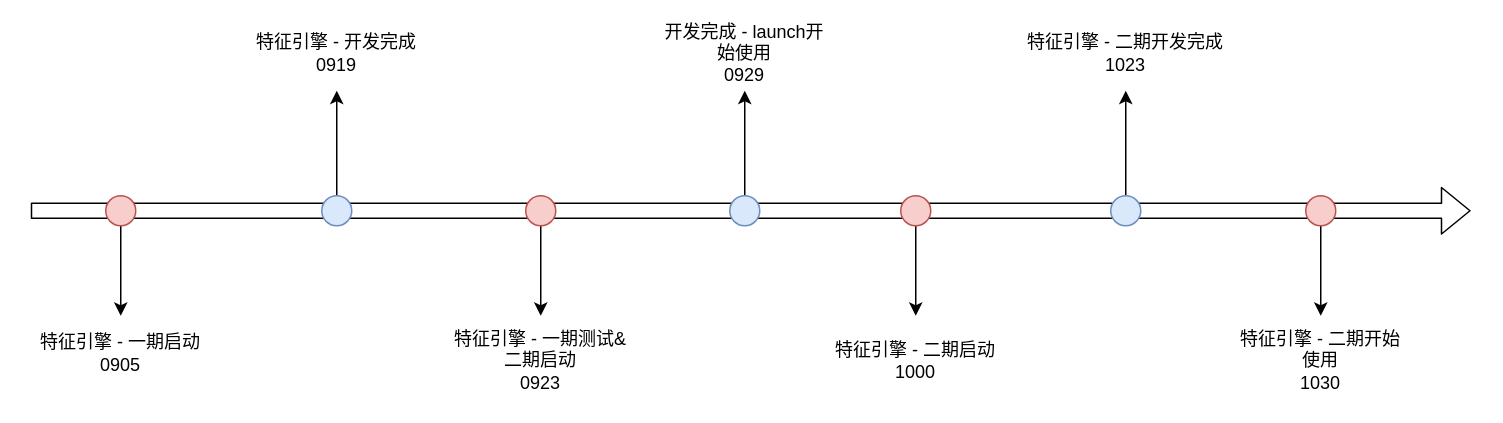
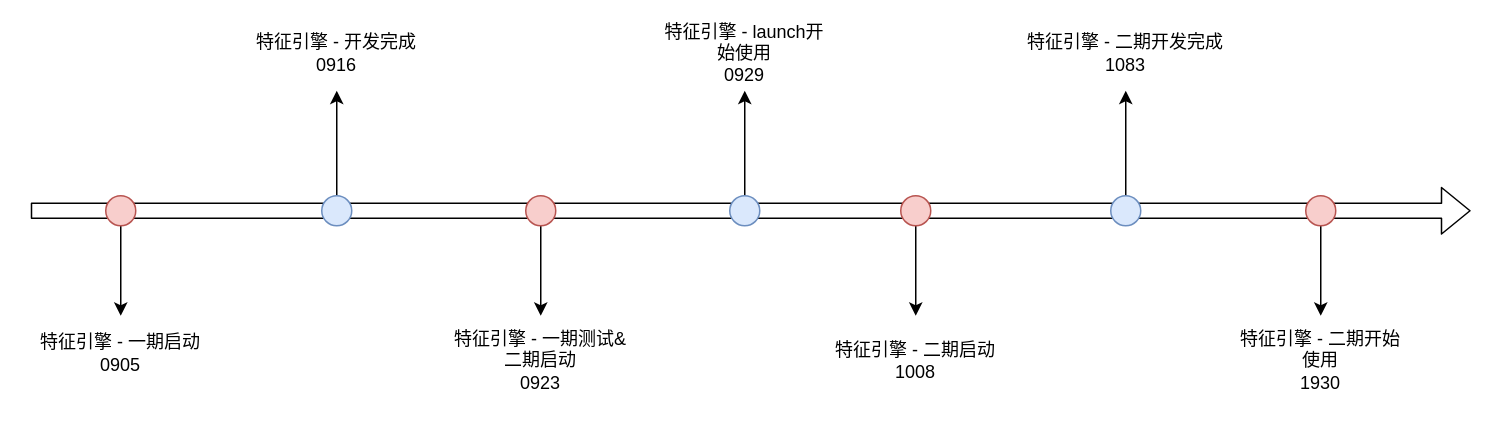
(337, 53) -> (337, 53)
(745, 53) -> (745, 53)
(1126, 53) -> (1126, 53)
(916, 361) -> (916, 361)
(1321, 361) -> (1321, 361)
